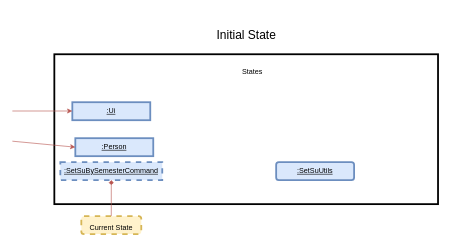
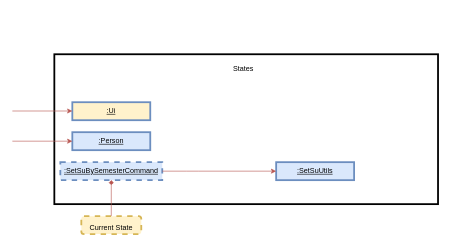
(246, 30) -> none
(252, 72) -> (243, 69)
(111, 111) -> (111, 111)
(114, 147) -> (111, 141)
none -> (270, 171)
(315, 171) -> (315, 171)
